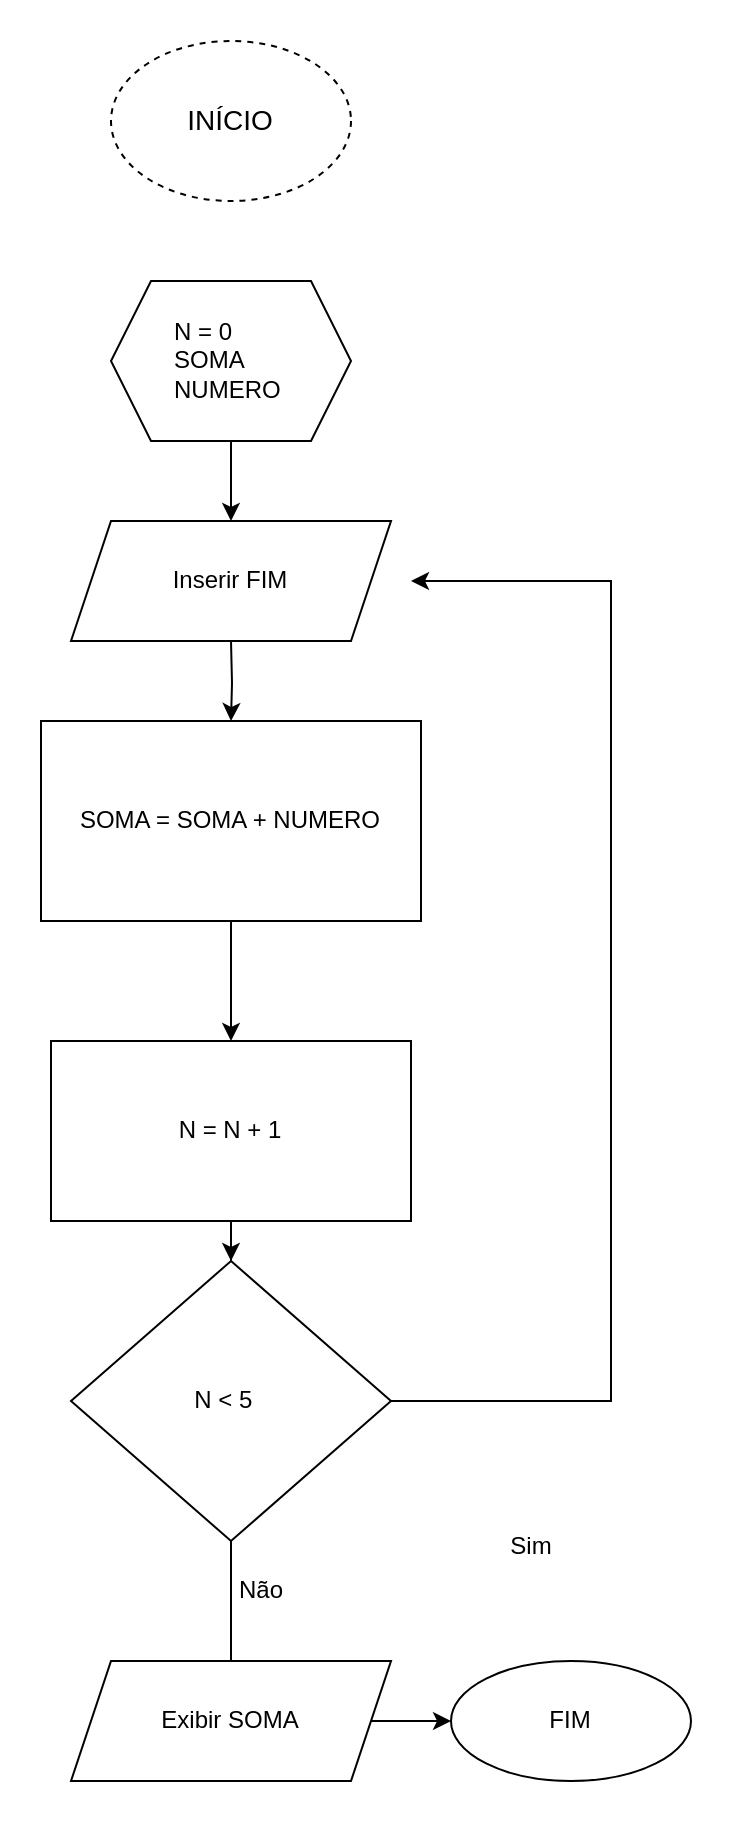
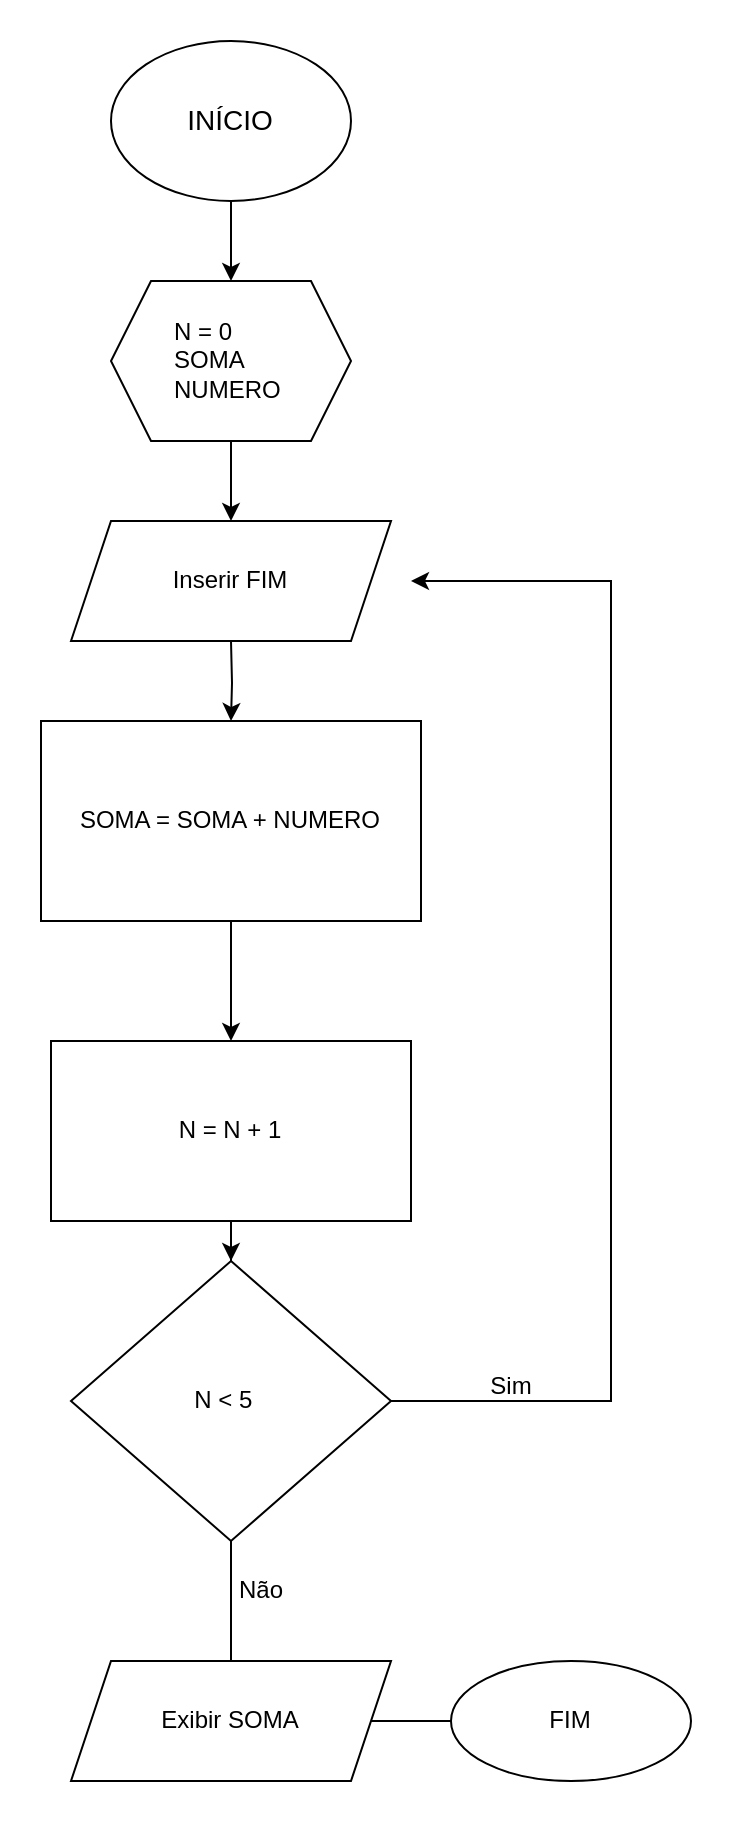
(231, 121) -> (231, 121)
none -> (231, 234)
(531, 1547) -> (511, 1387)
(436, 1721) -> (441, 1721)
